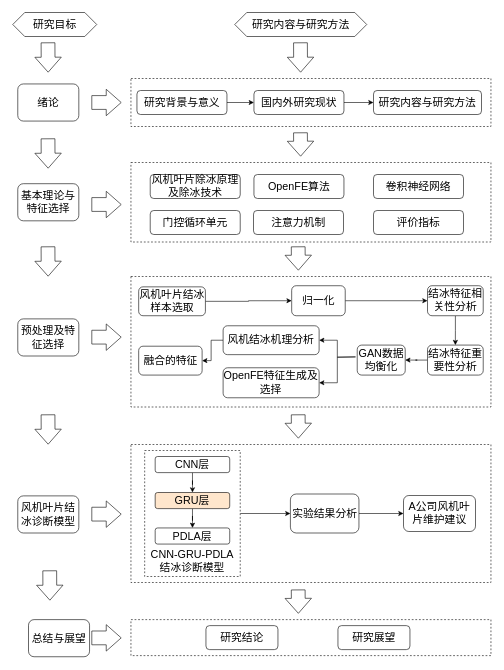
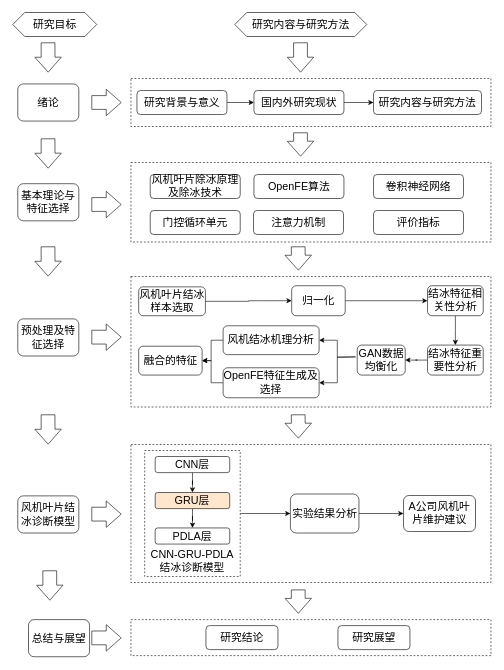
none -> (211, 379)
